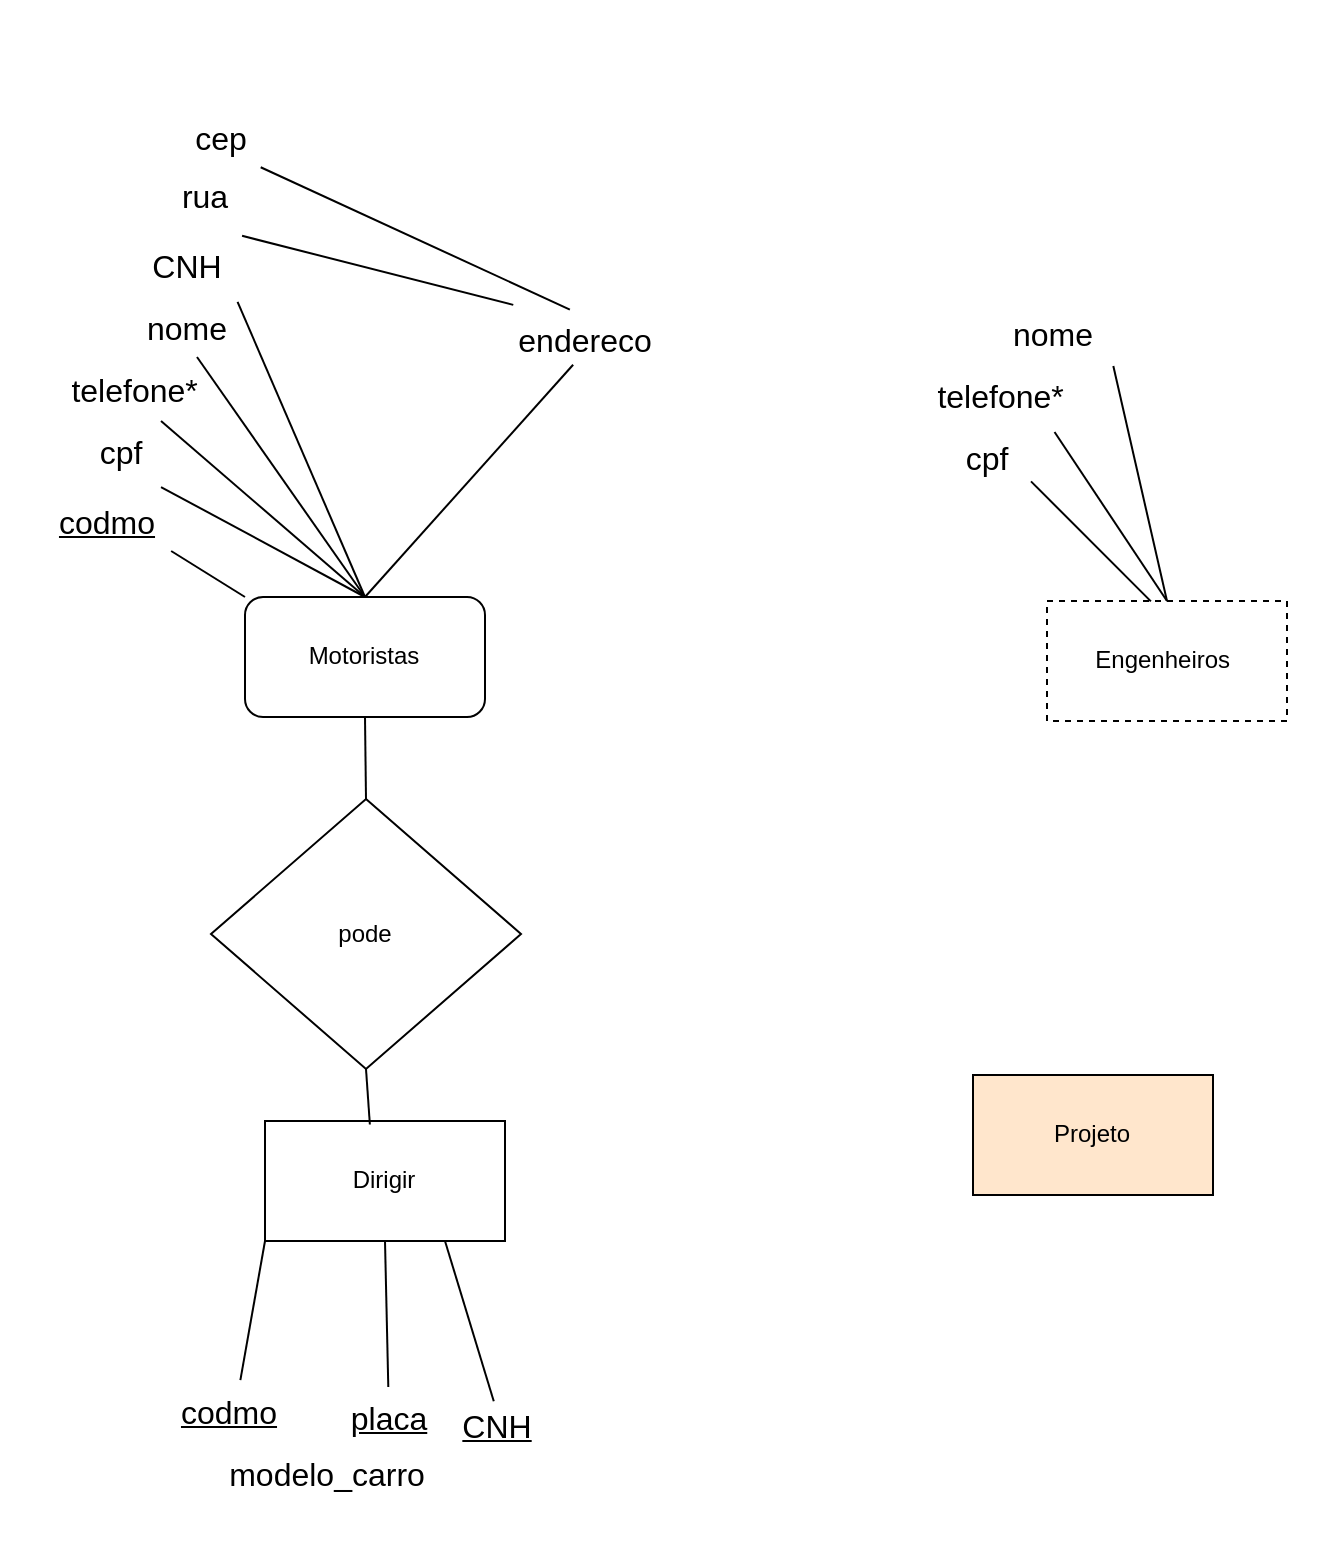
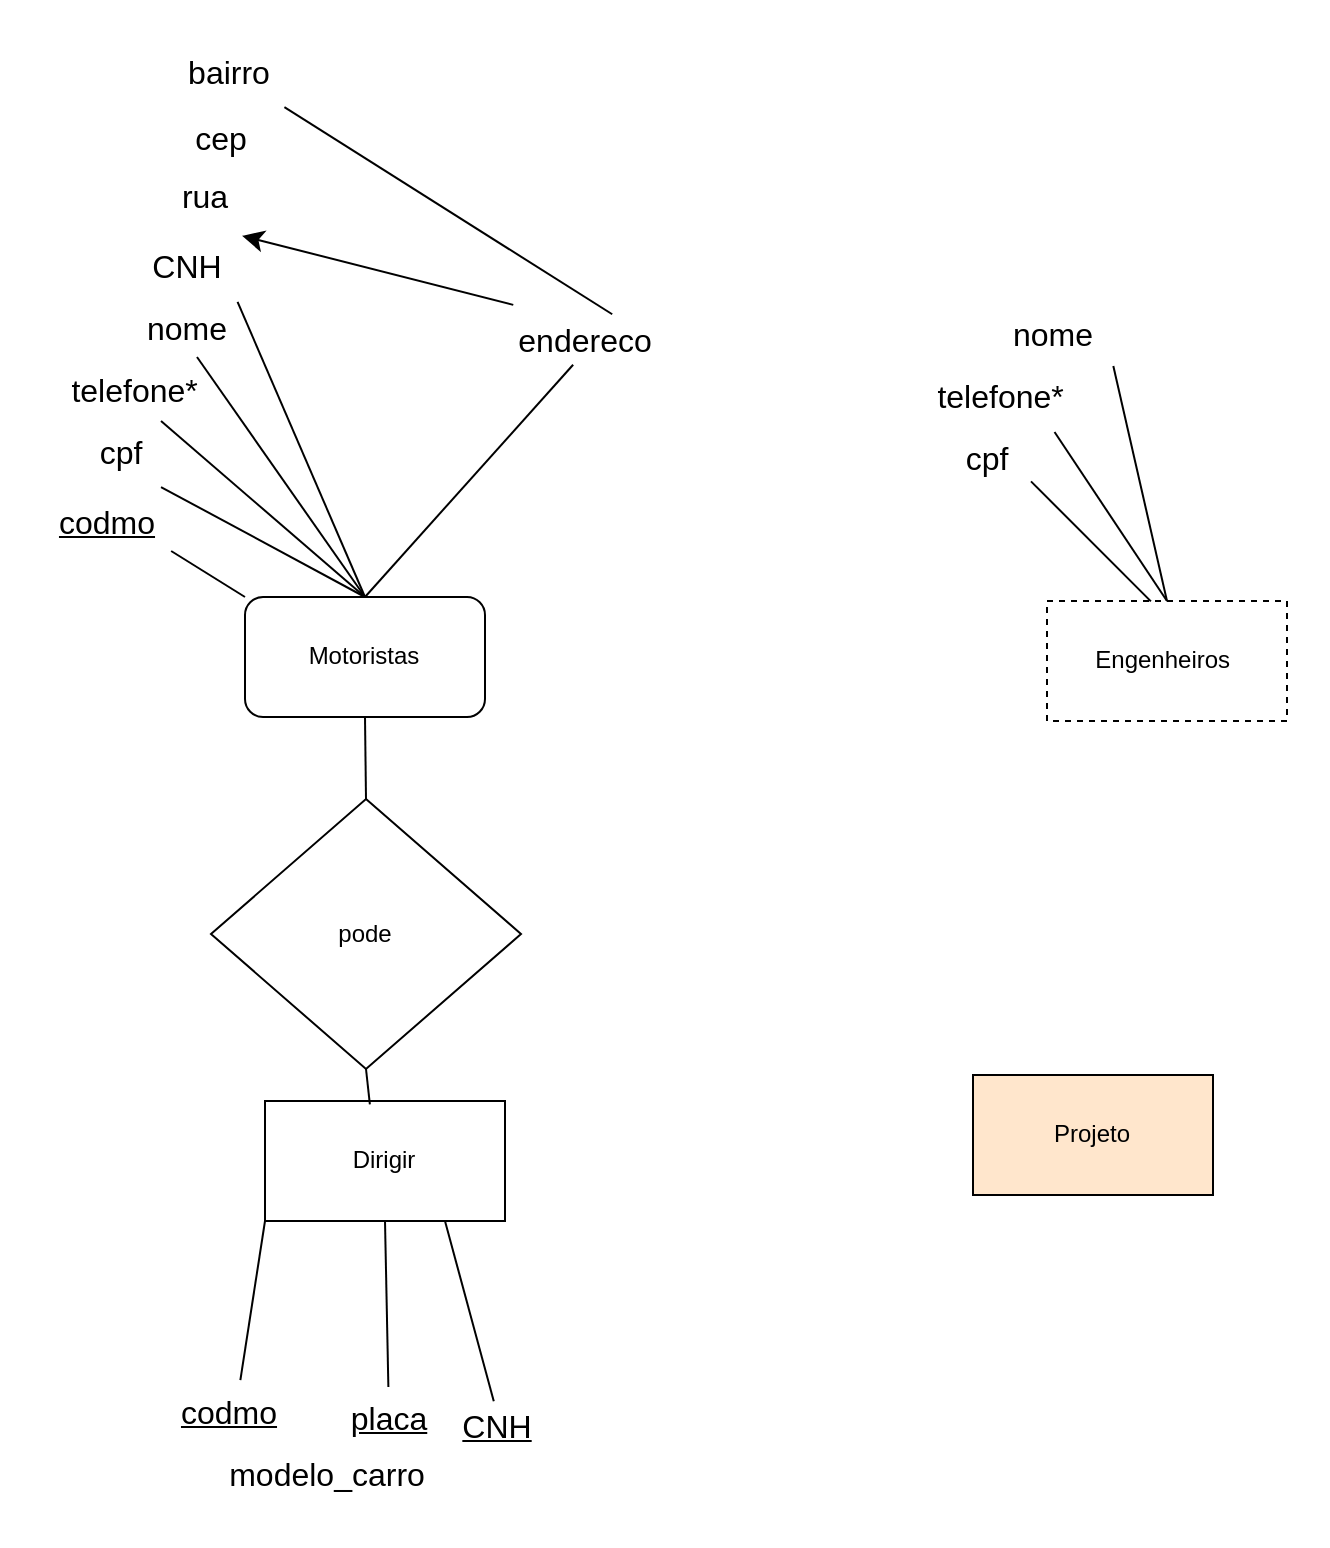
none -> (228, 72)
none -> (447, 210)
(251, 238) -> (259, 240)
(415, 238) -> none
(385, 1181) -> (385, 1161)
